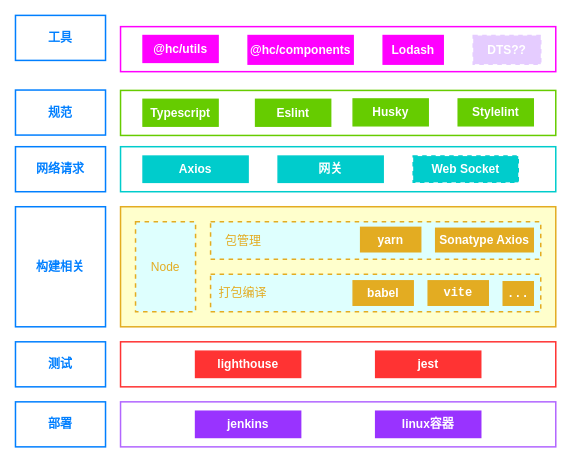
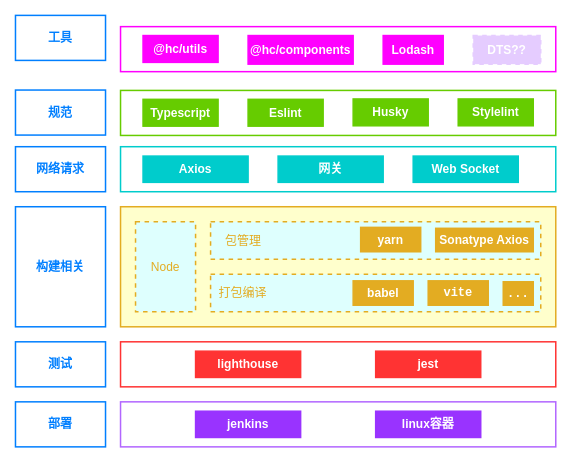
(293, 113) -> (285, 113)
(465, 169) -> (465, 169)
